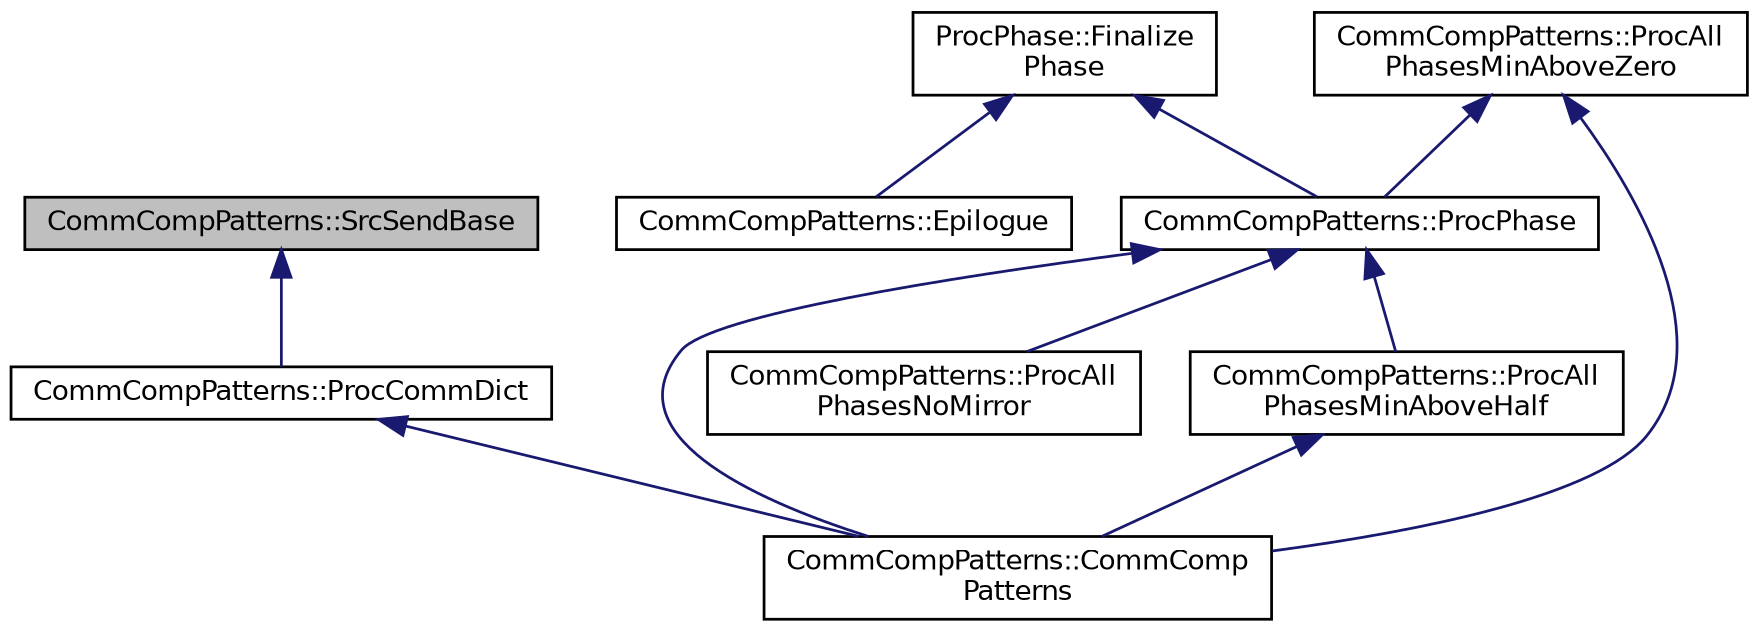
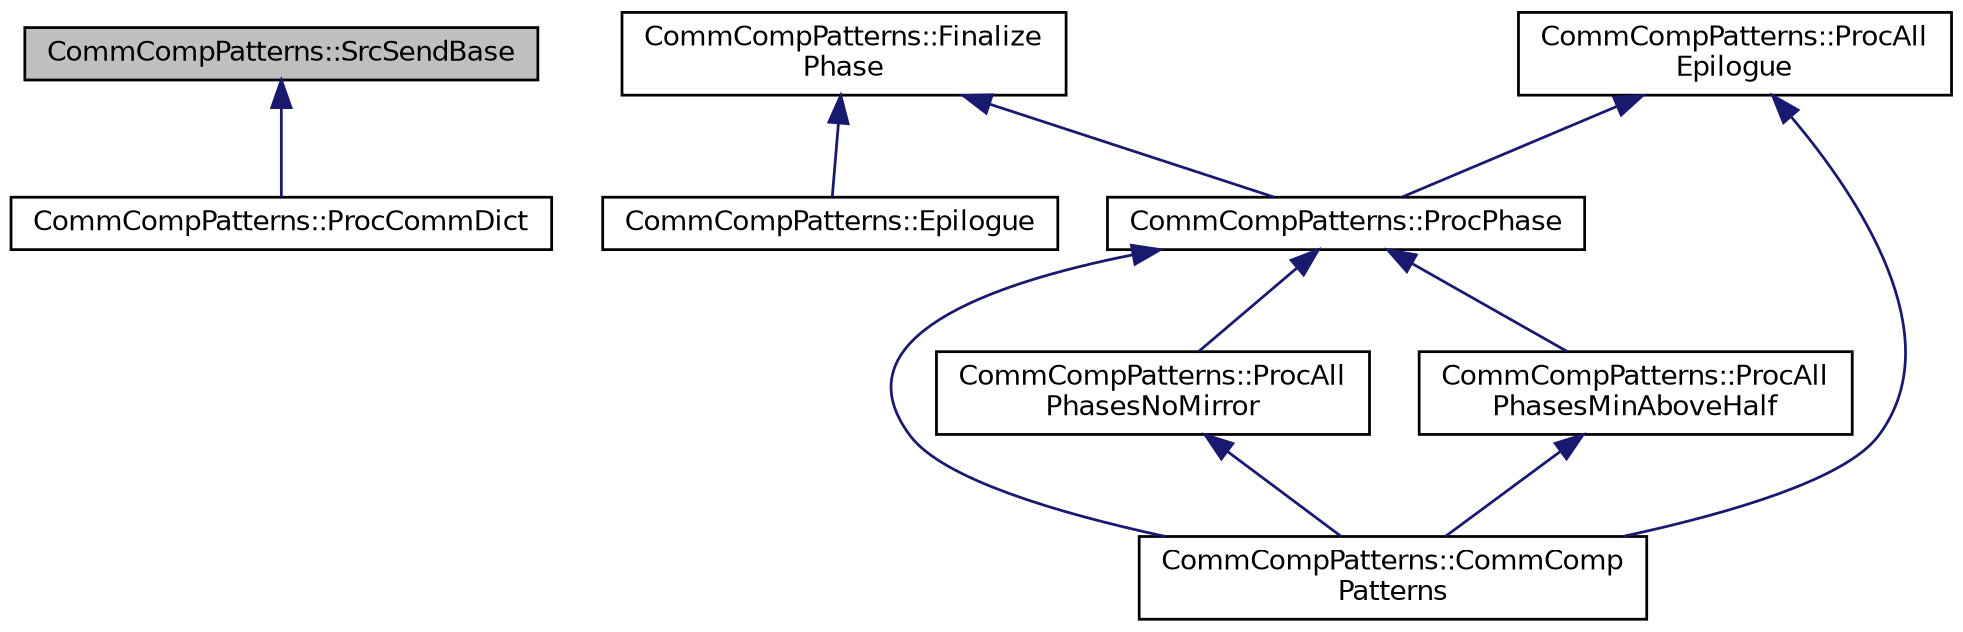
(1065, 54) -> (844, 54)
(1531, 54) -> (1735, 54)
(632, 481) -> (1285, 494)
